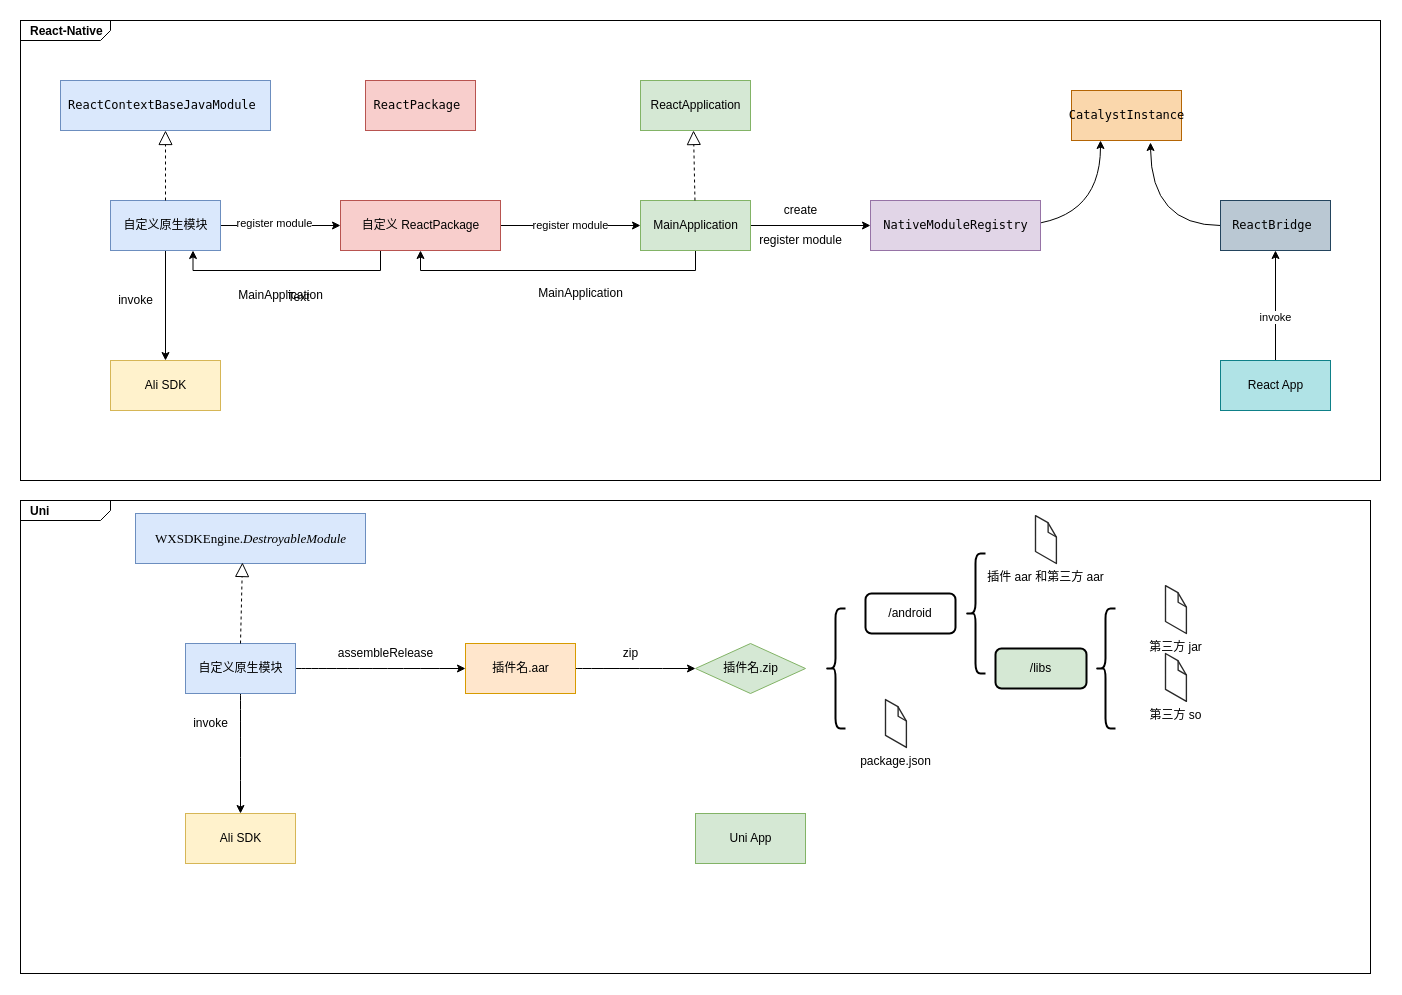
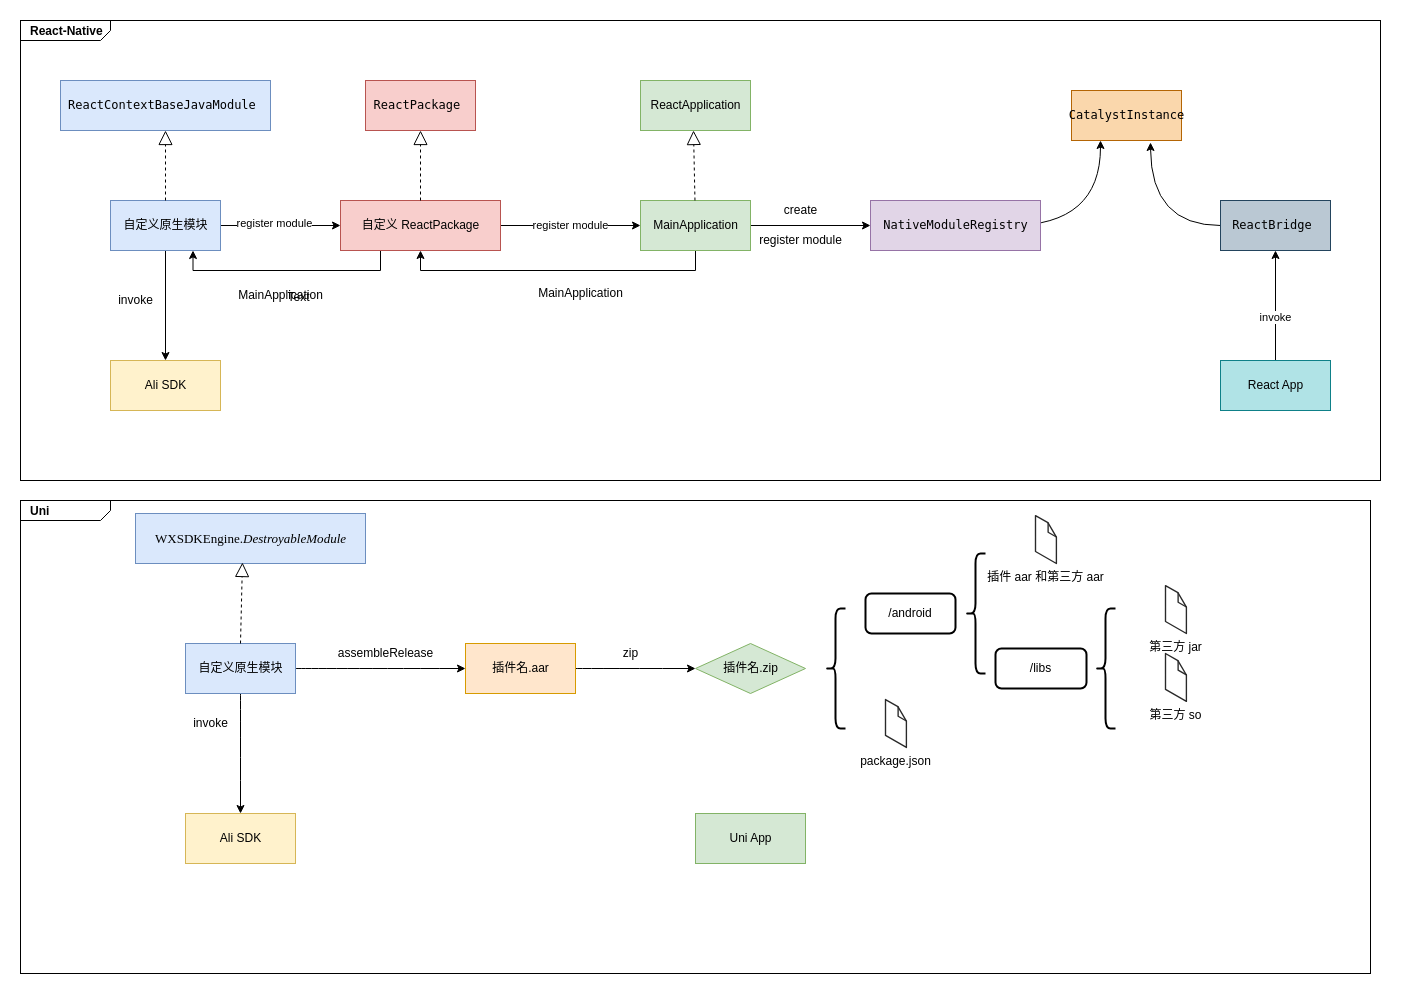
none -> (421, 173)
(1041, 669) -> (1041, 669)
